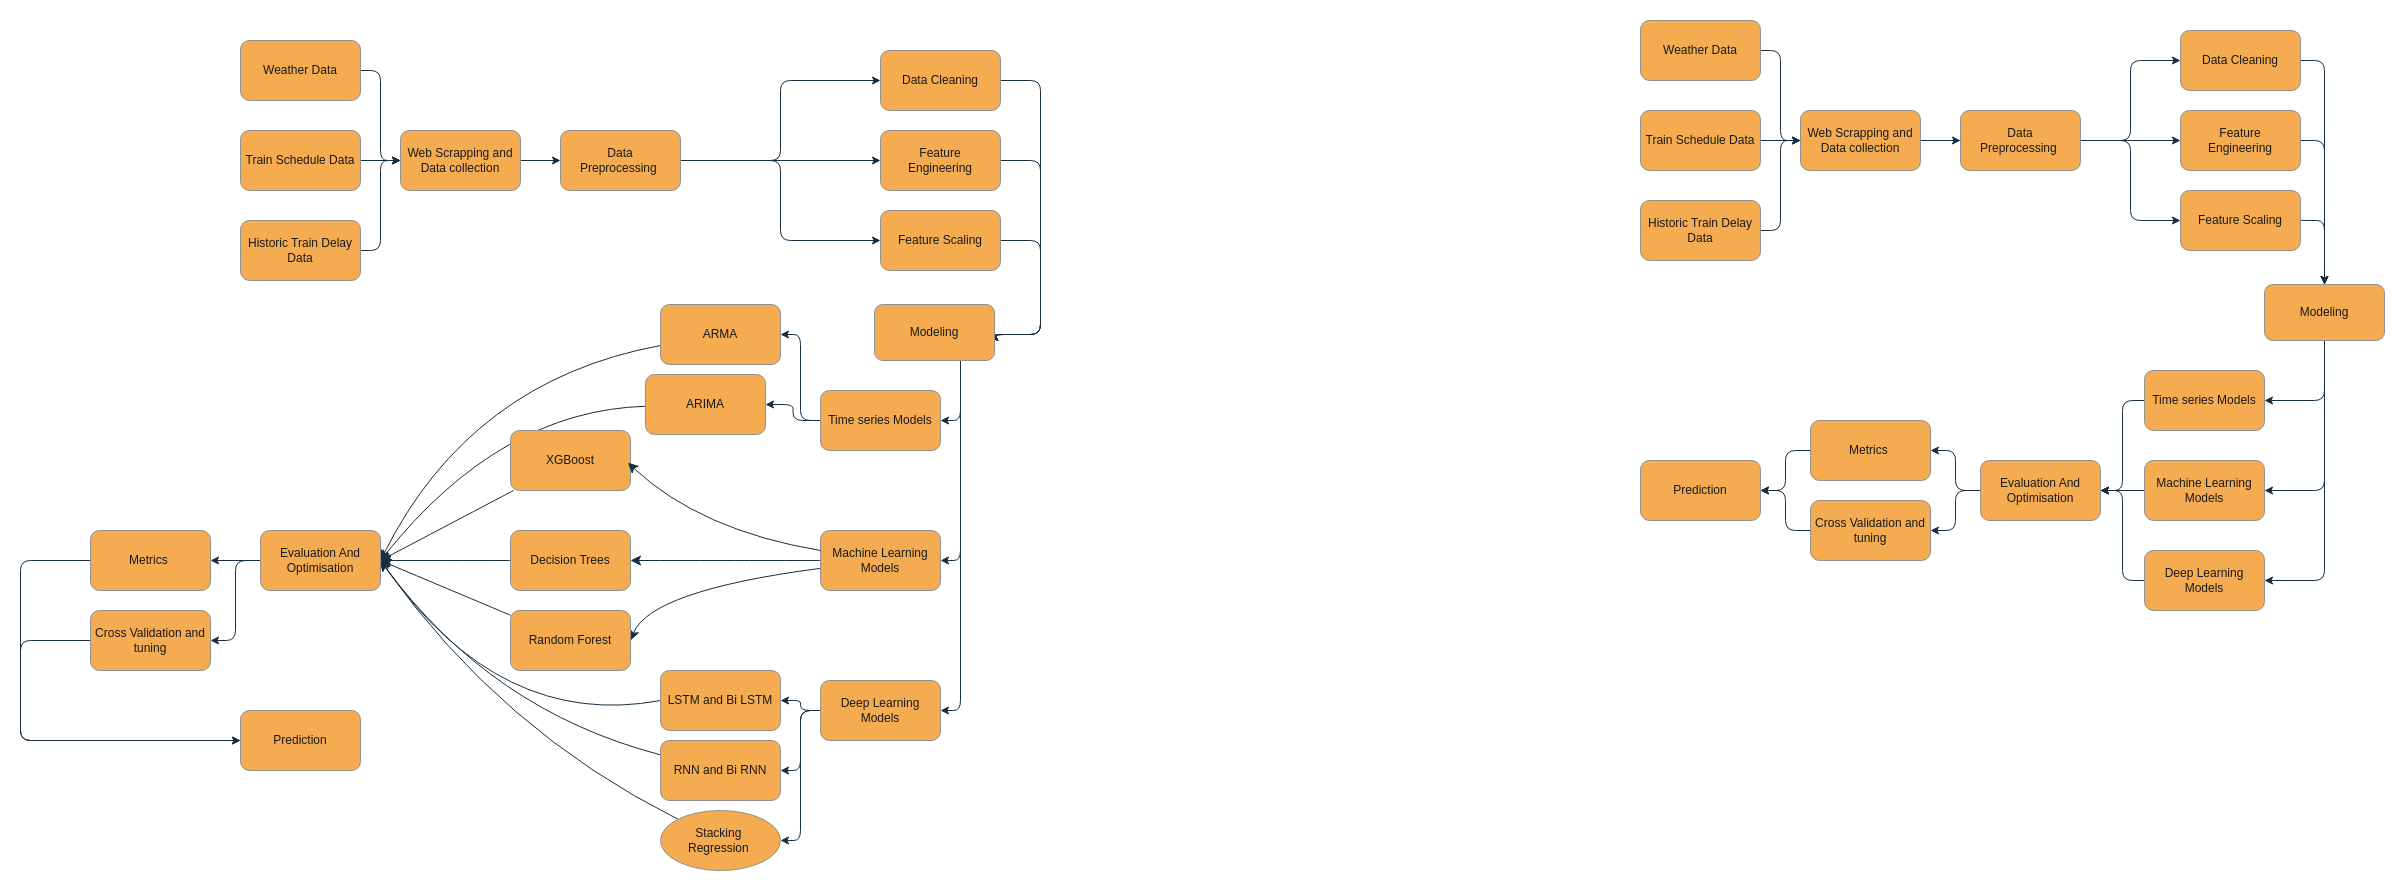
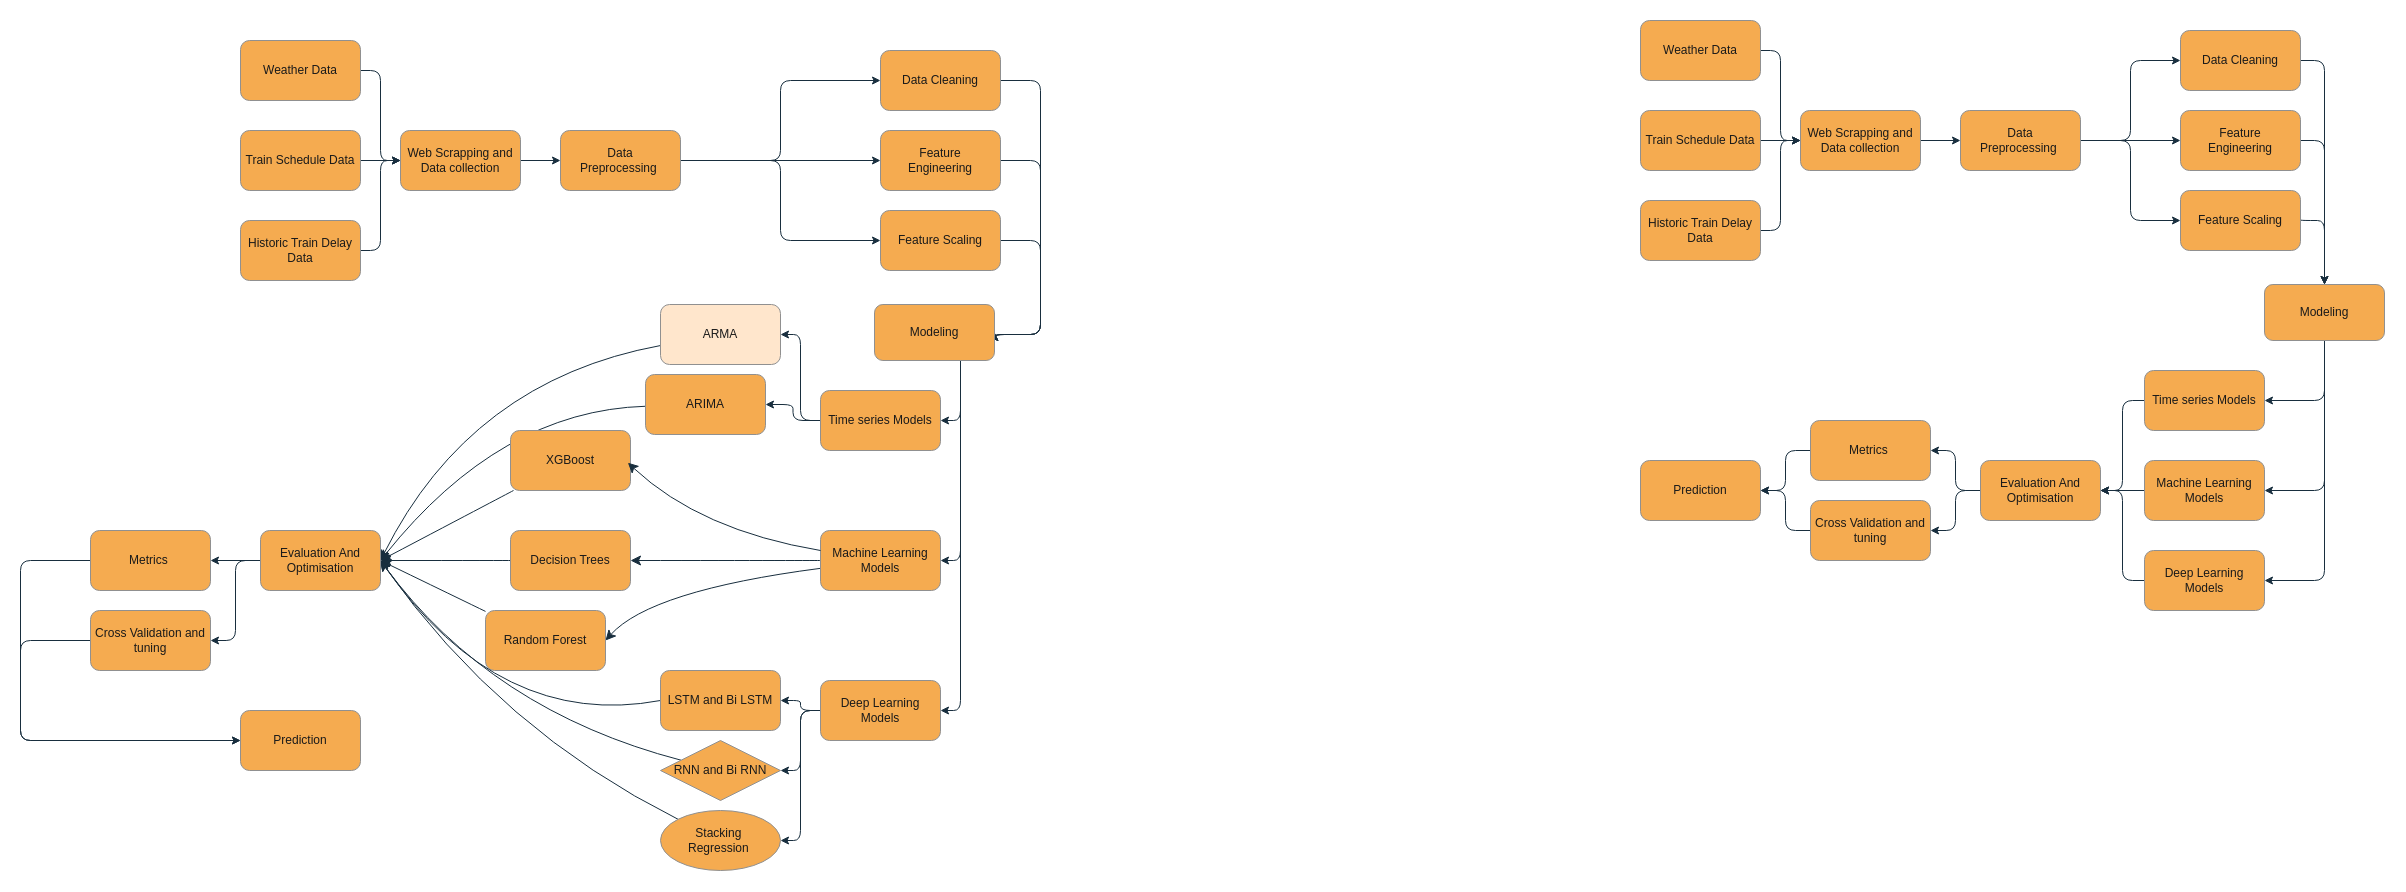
(721, 335) -> (721, 335)
(571, 641) -> (546, 641)
(721, 771) -> (721, 771)
